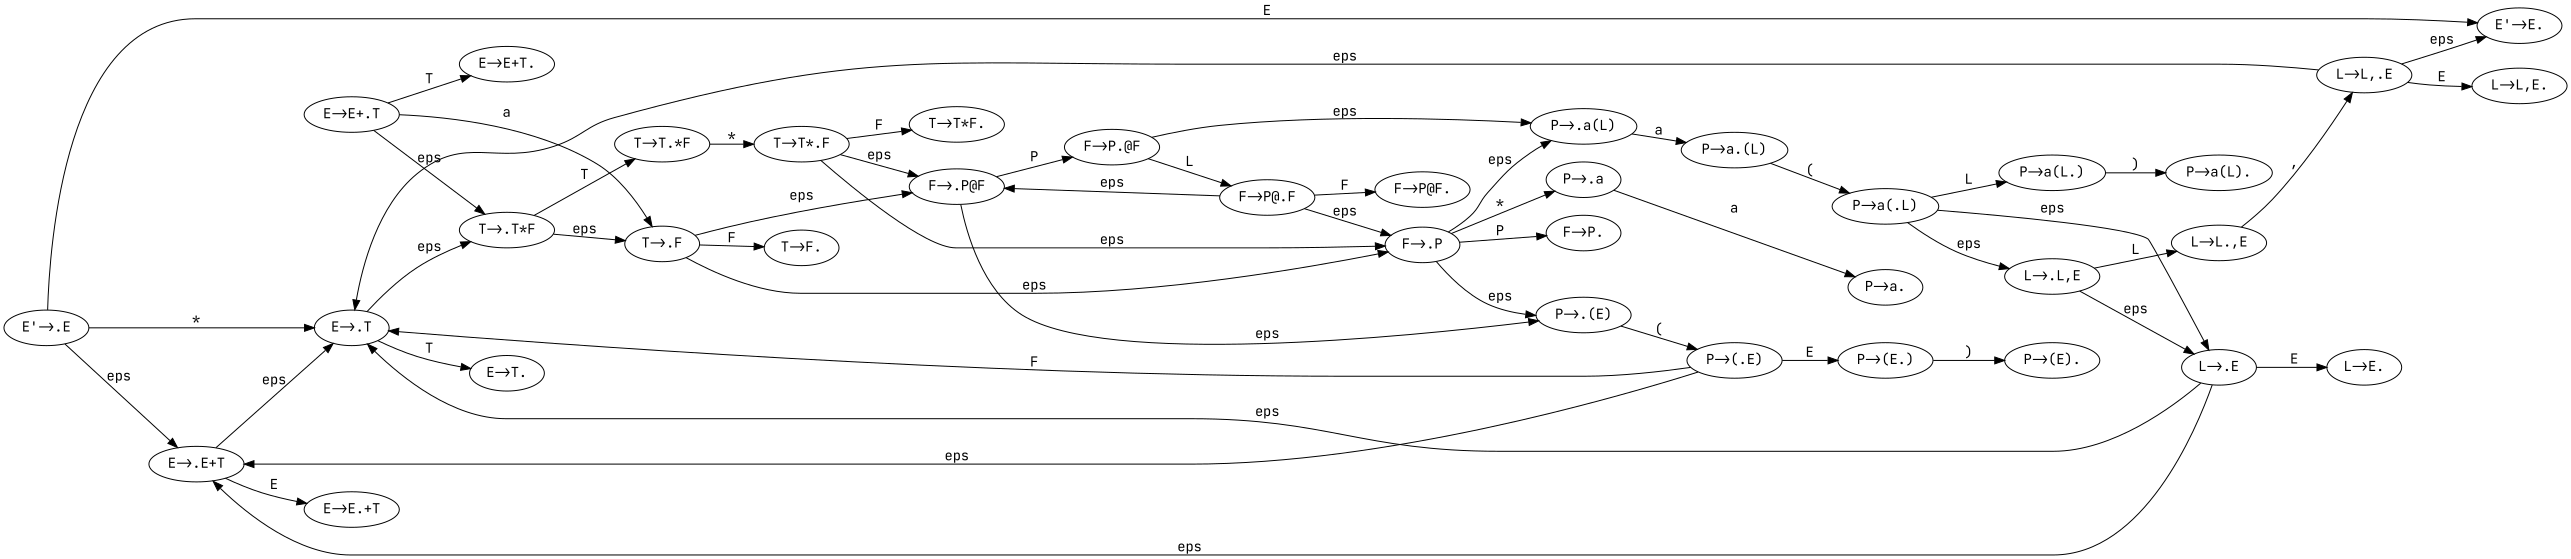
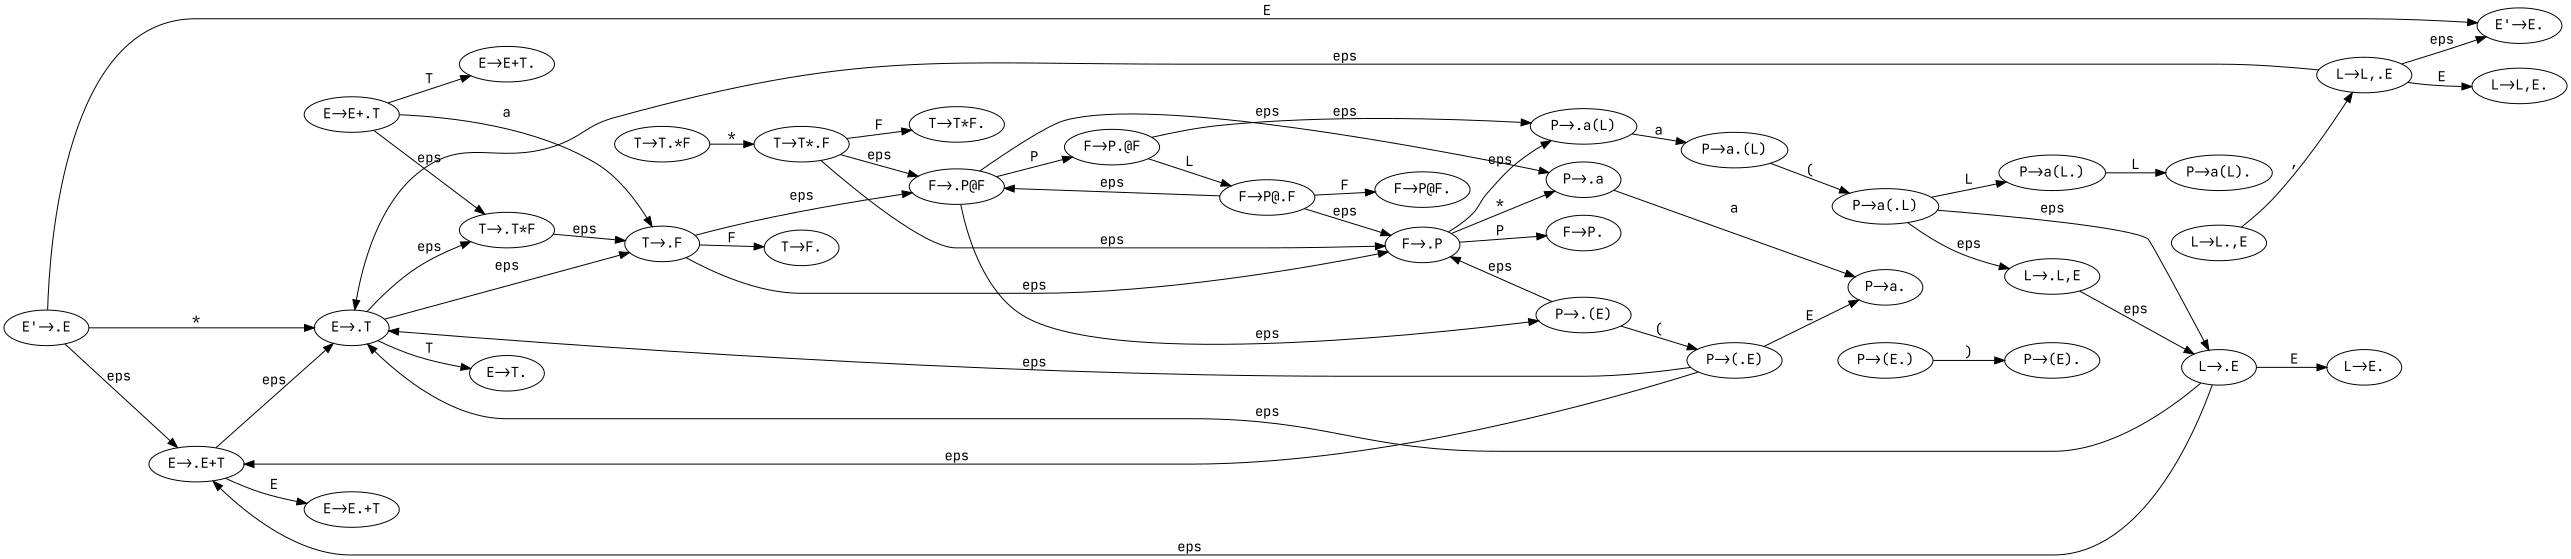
none -> (1211, 118)
(2136, 165) -> (2136, 165)
(580, 190) -> none
(2131, 261) -> none
none -> (502, 287)
(1476, 297) -> (1506, 281)
(1805, 360) -> (1807, 325)
(1034, 363) -> (1034, 363)
